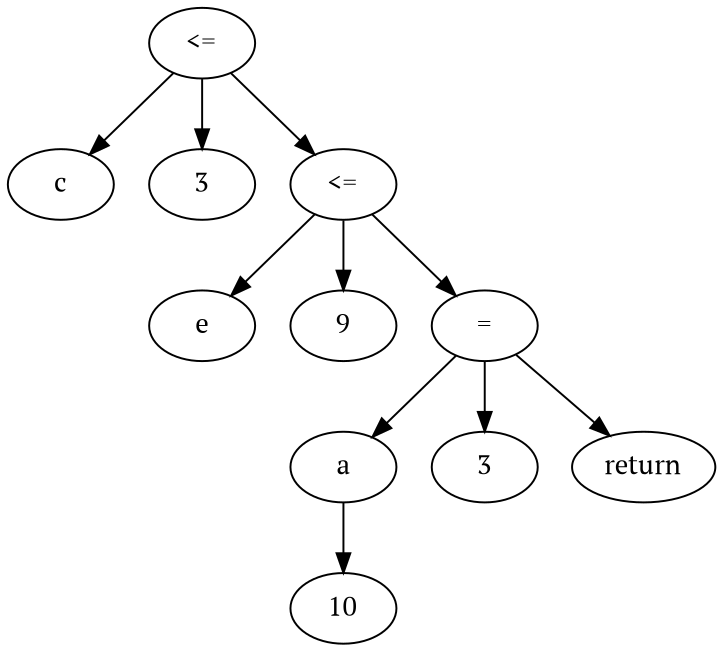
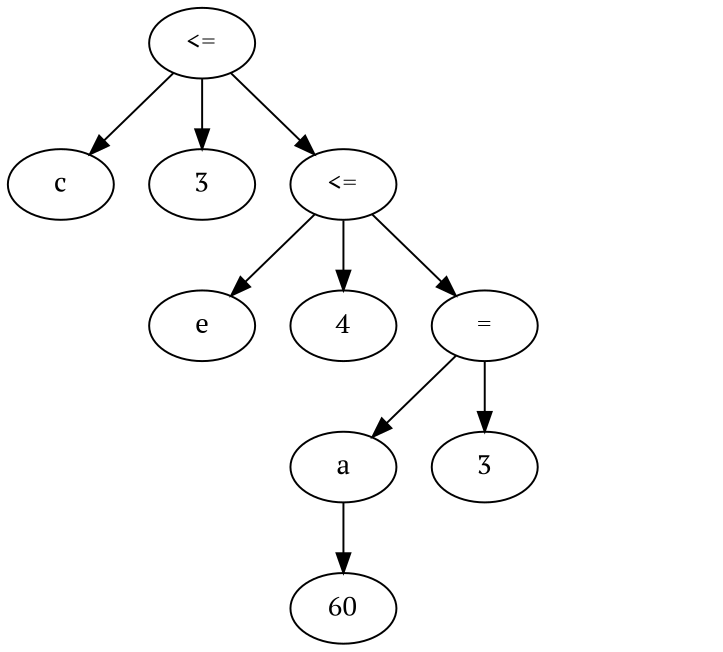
(343, 326) -> (343, 326)
(644, 467) -> none
(343, 608) -> (343, 608)
